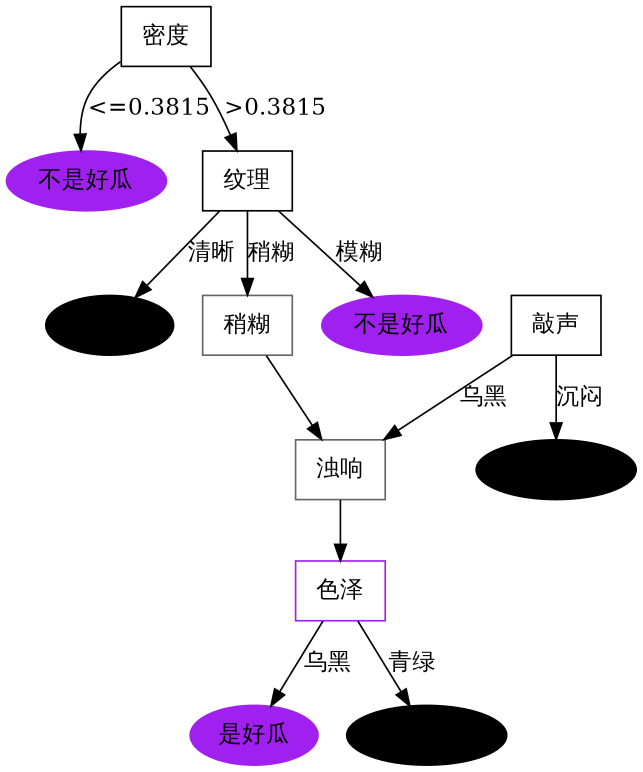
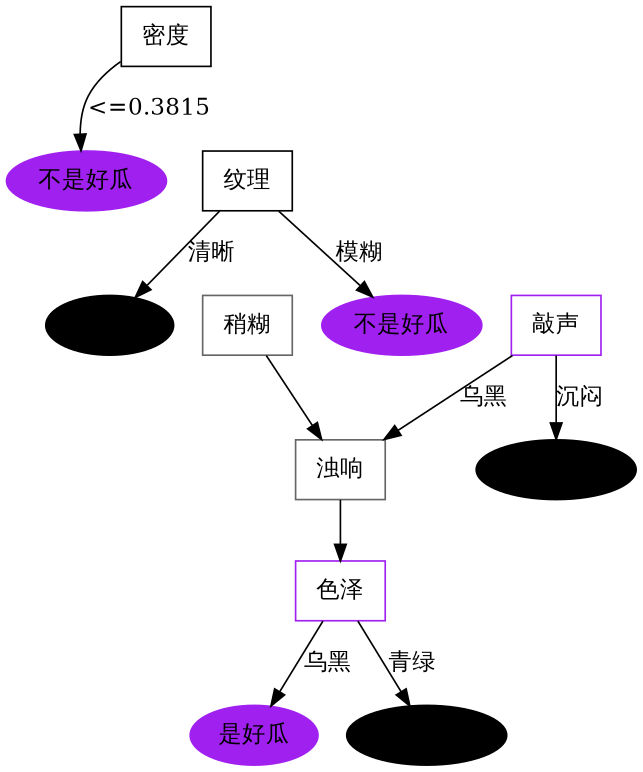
(213, 100) -> none
(247, 245) -> none
(556, 325) -> (556, 325)
